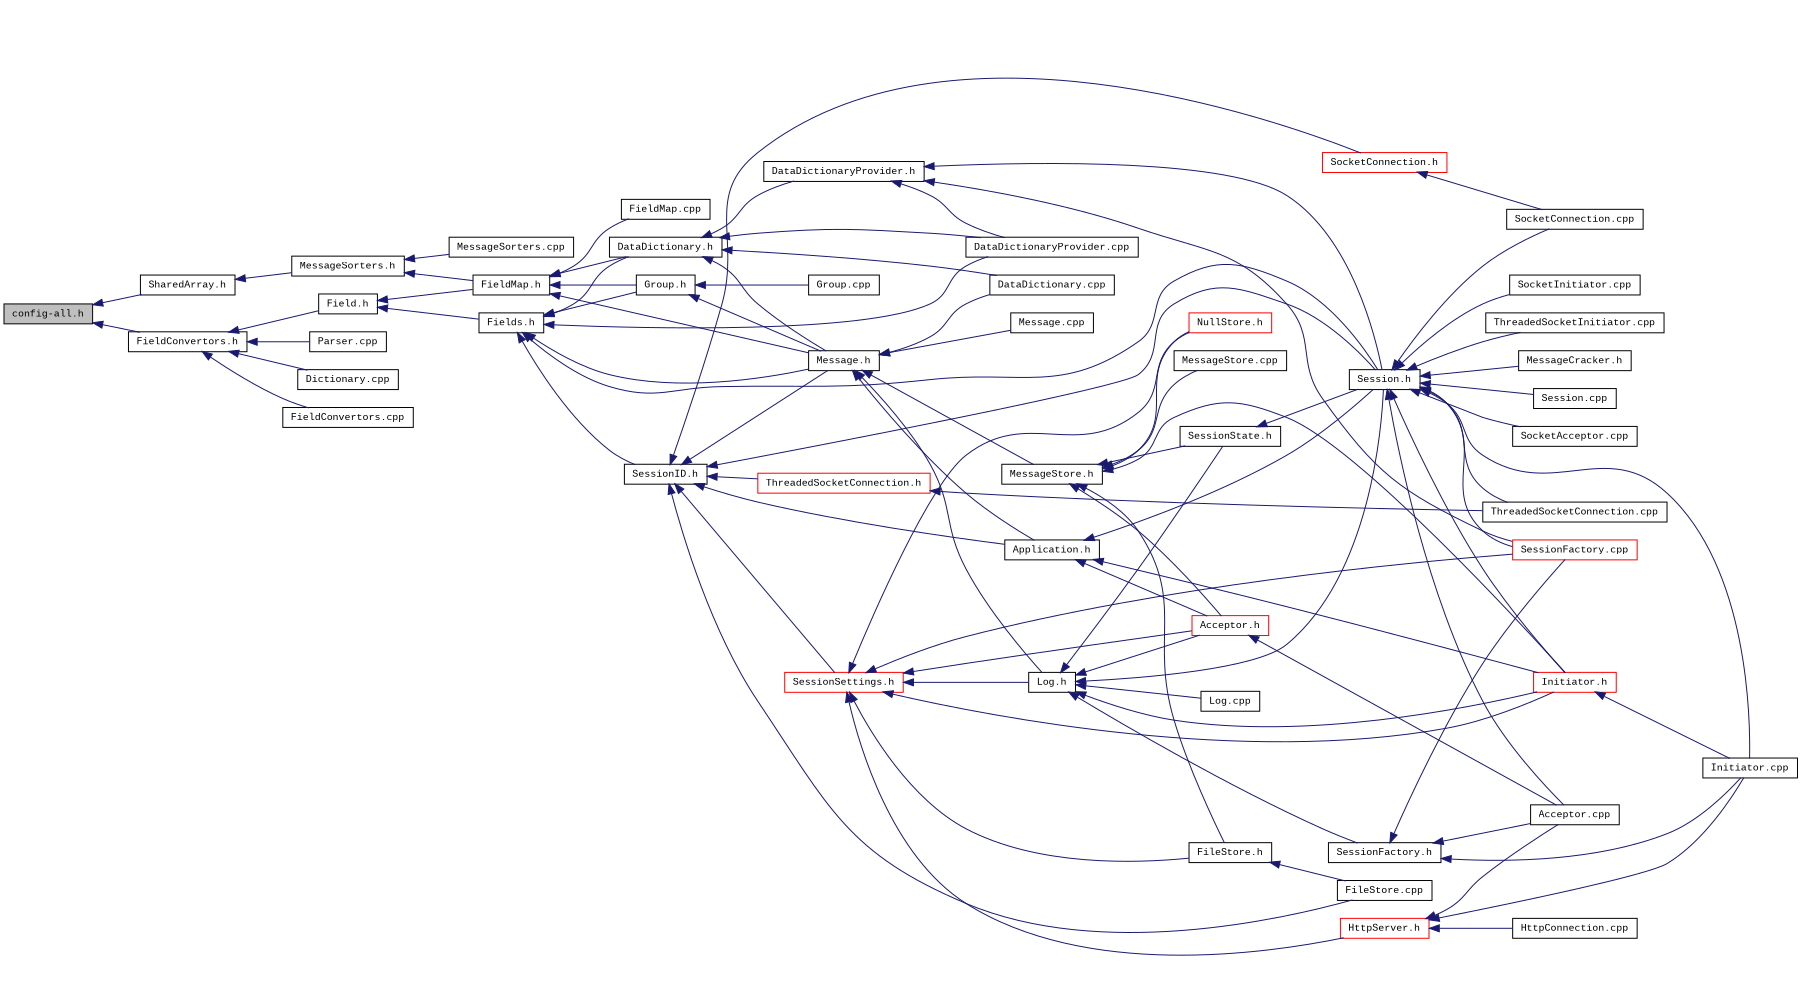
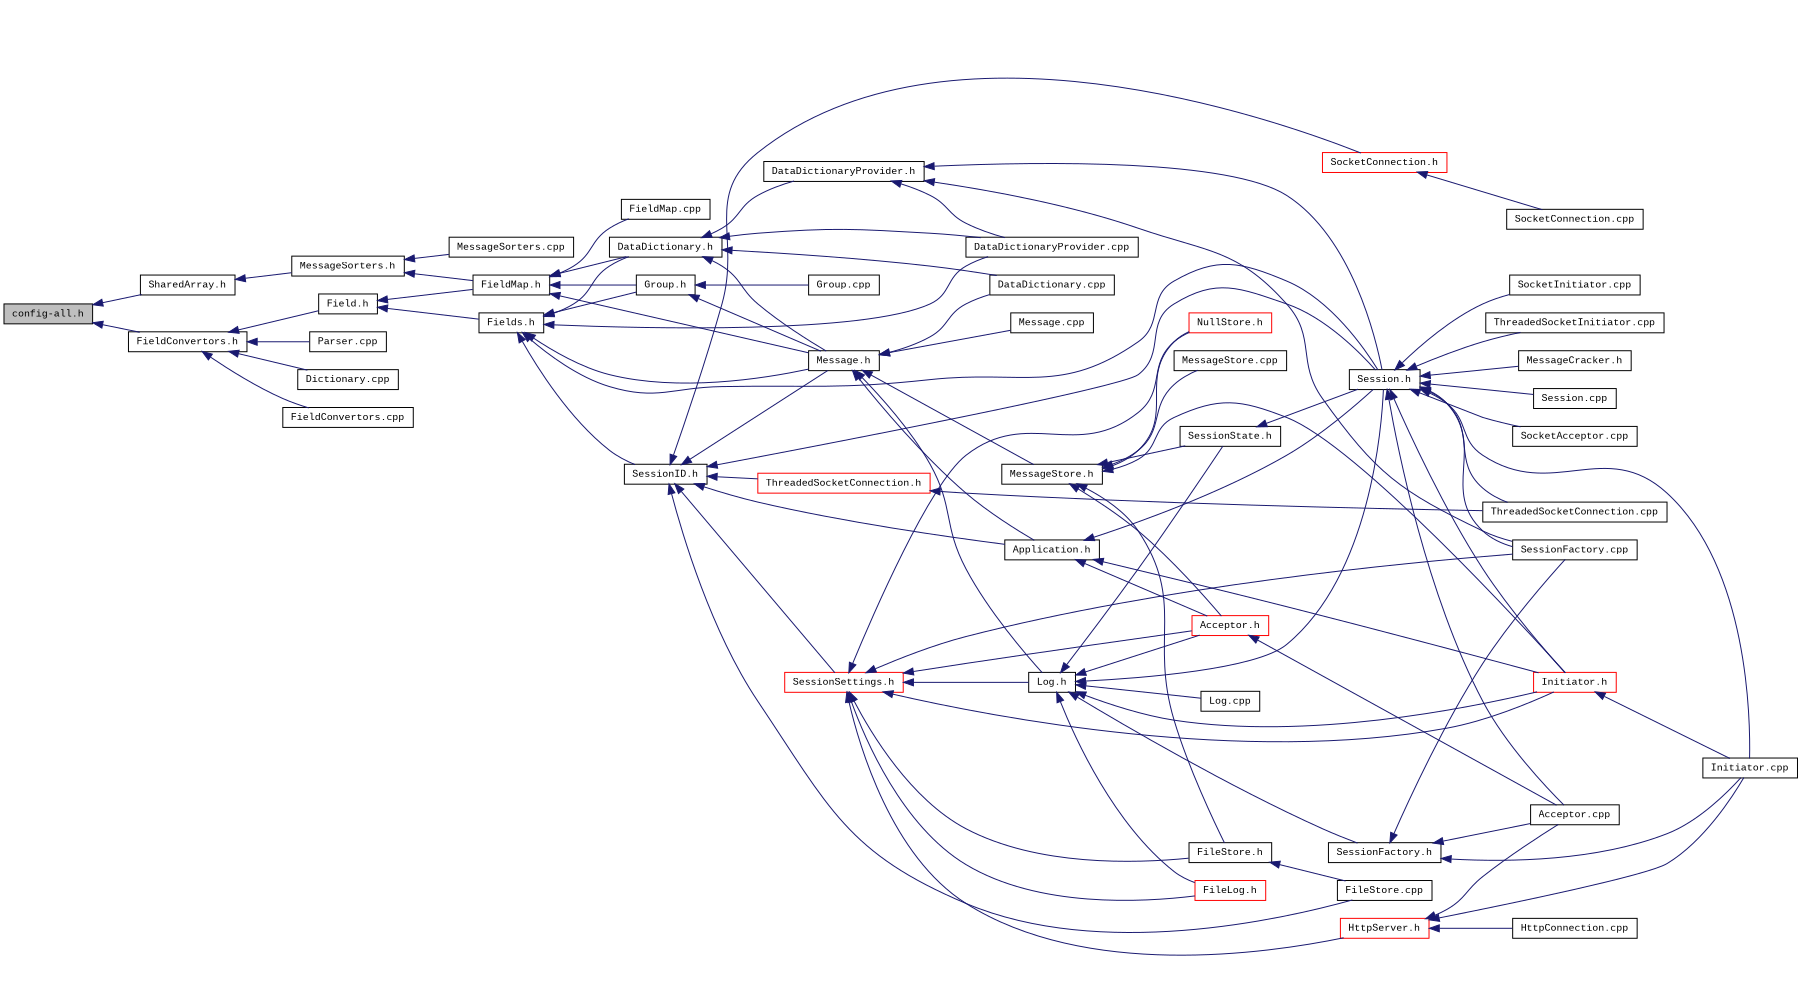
(1463, 283) -> none
(1575, 550) -> (1575, 550)
none -> (1230, 890)
